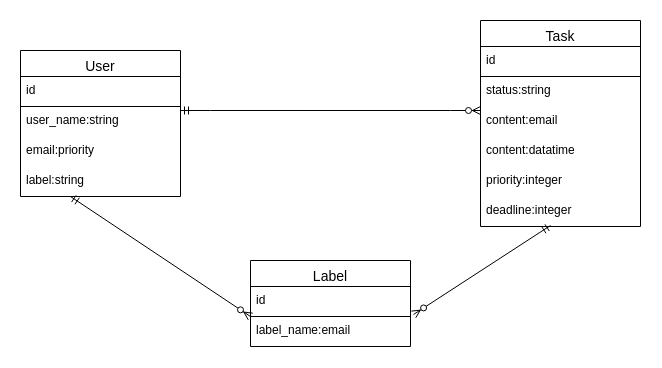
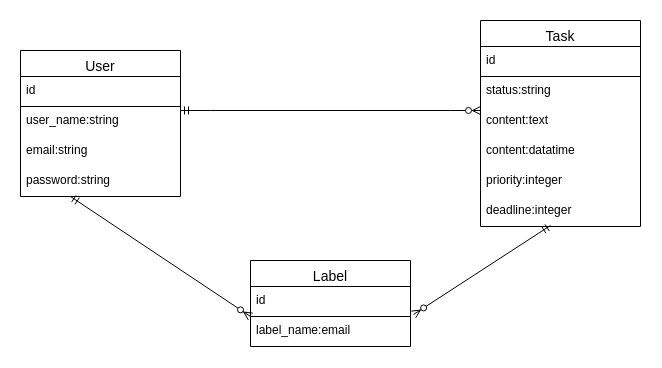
(525, 120) -> (525, 120)
(65, 150) -> (60, 150)
(60, 180) -> (73, 180)
